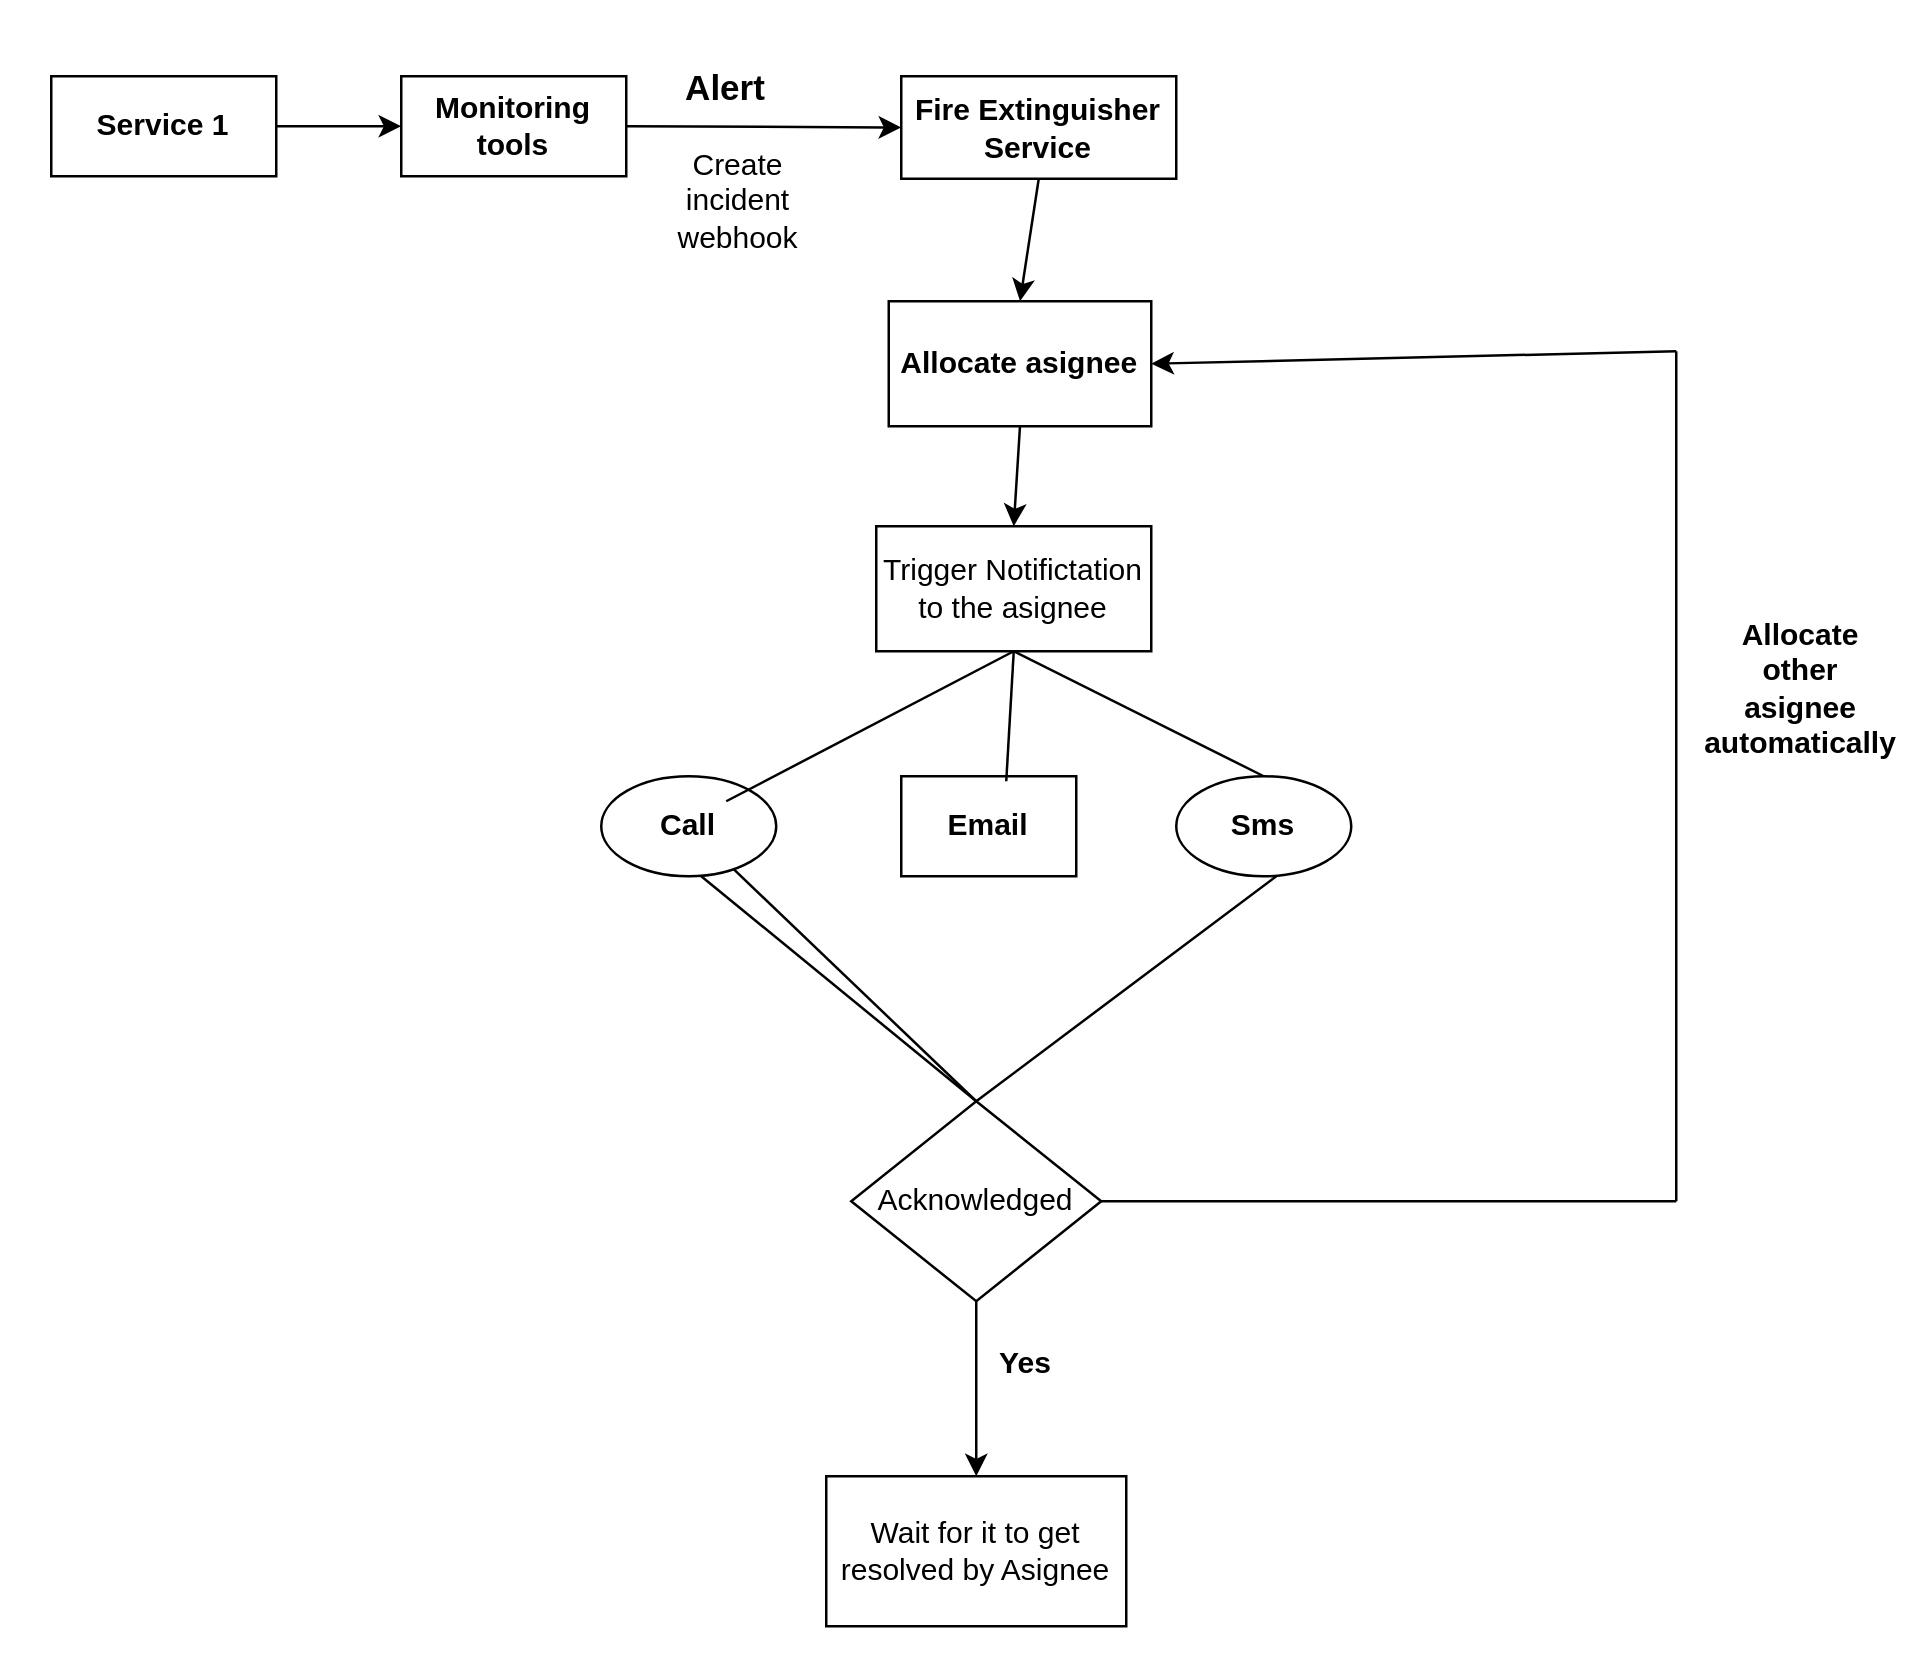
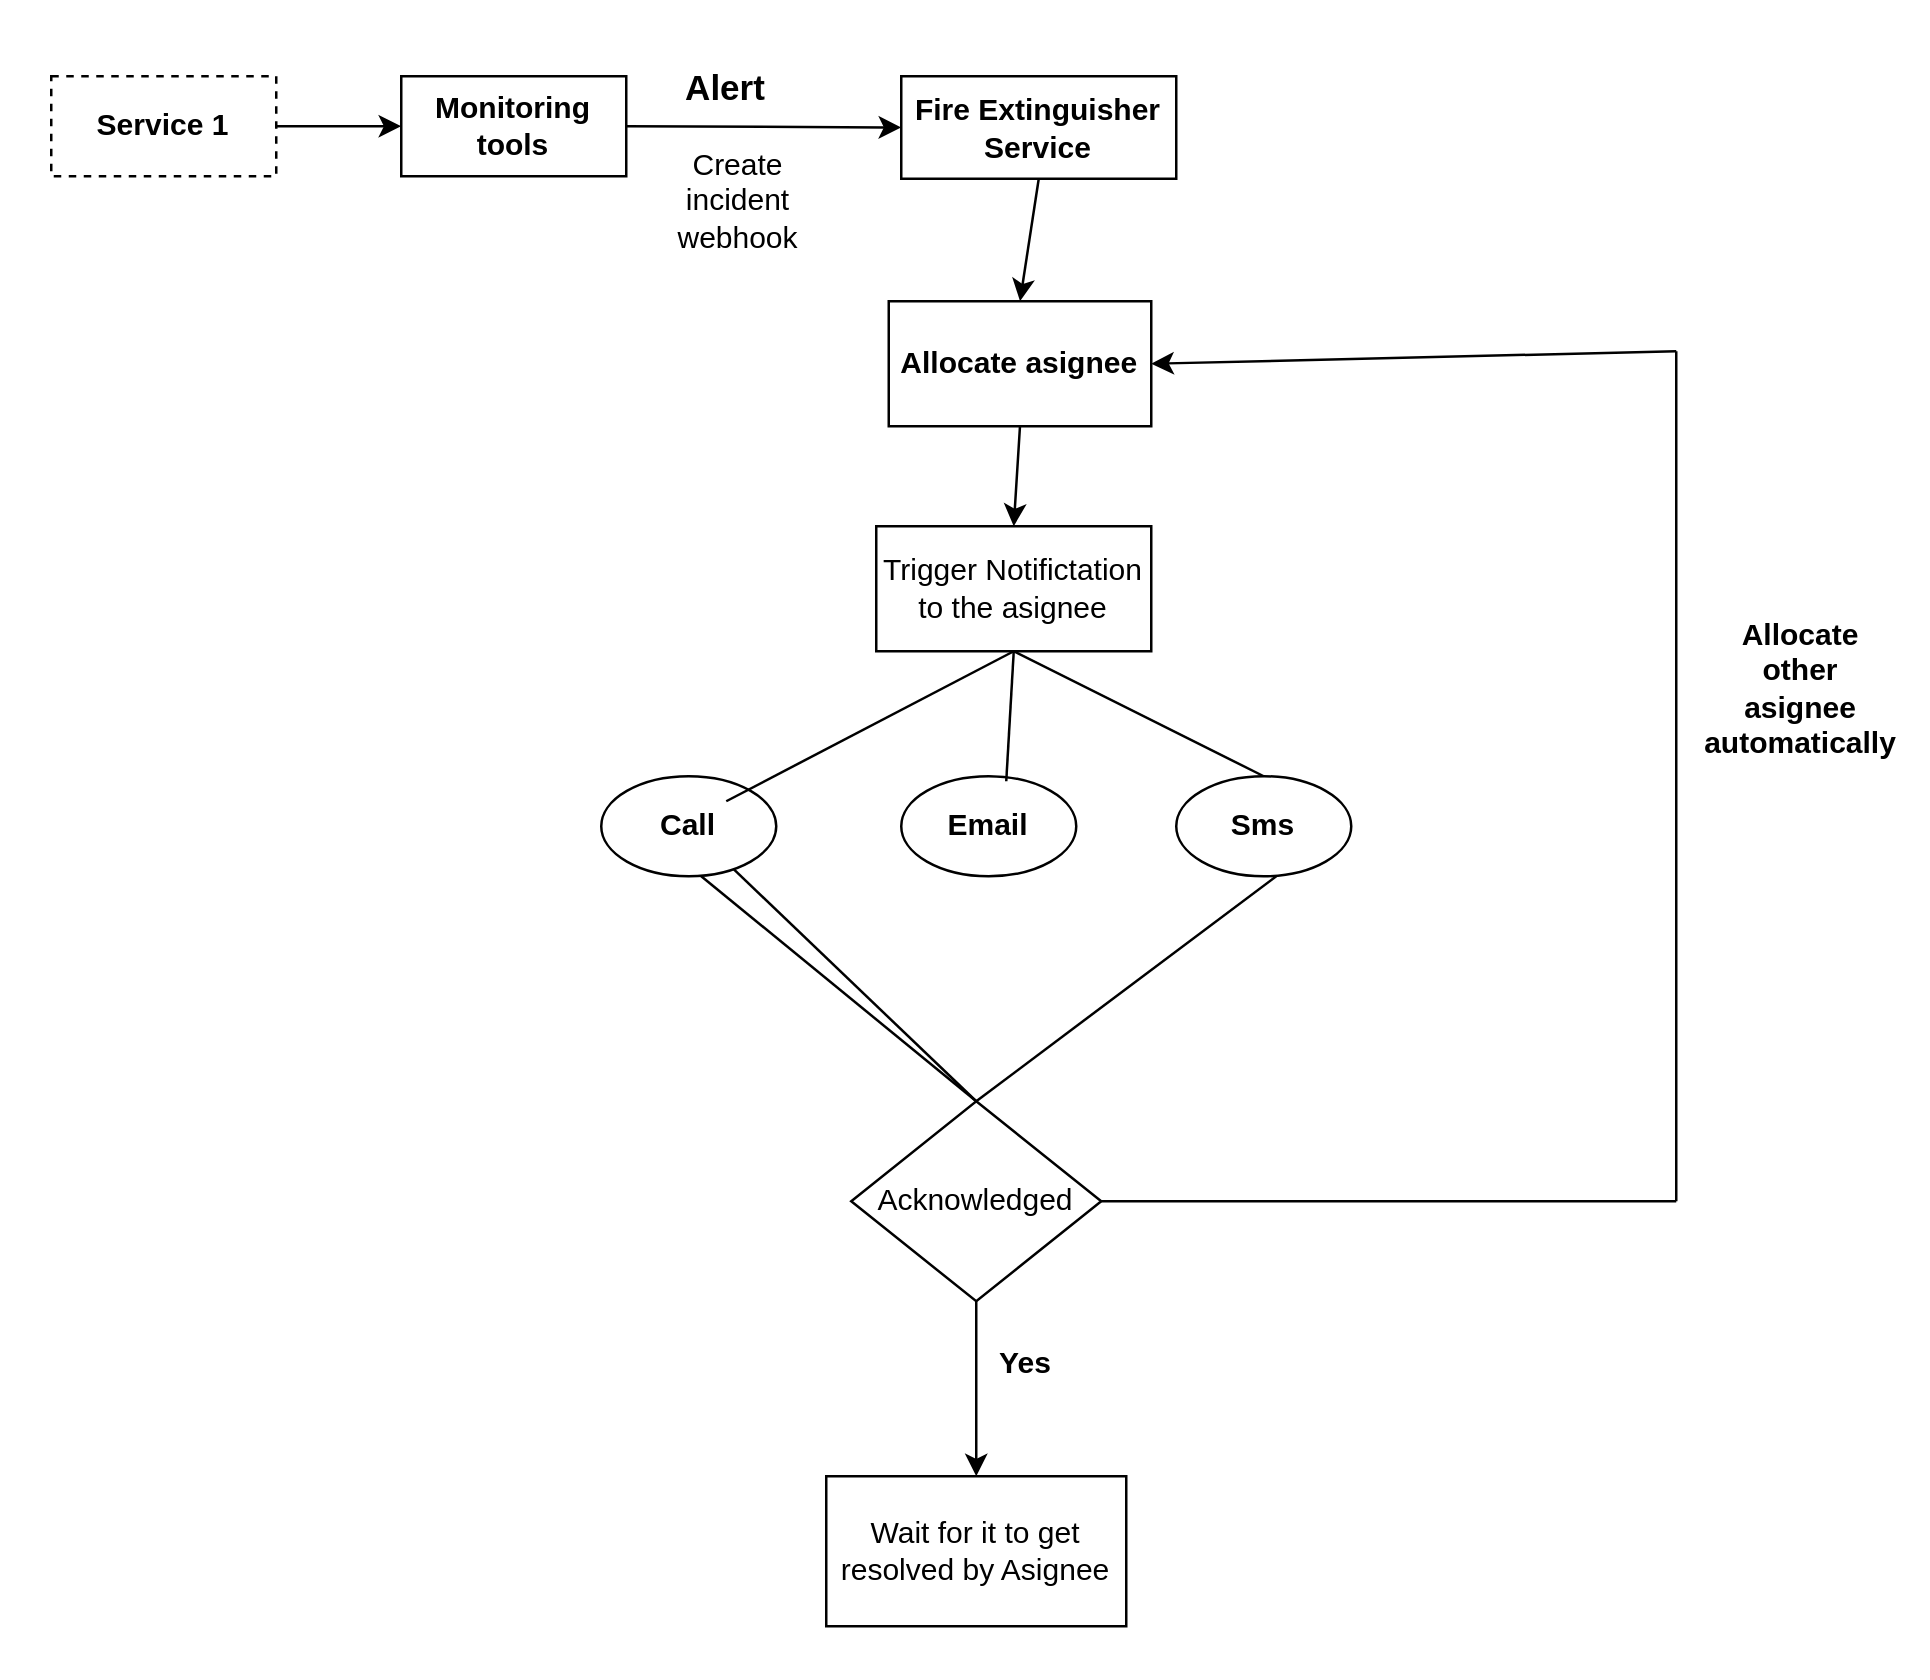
(164, 126) -> (164, 126)
(989, 826) -> (989, 826)
